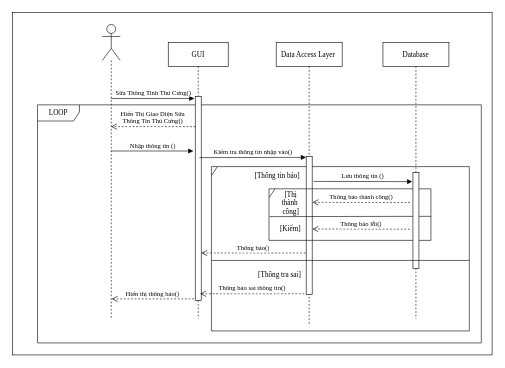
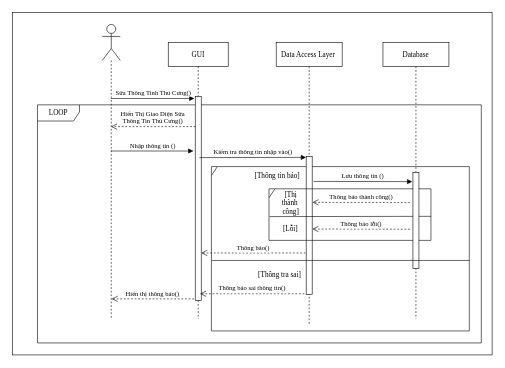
(291, 229) -> (291, 229)
